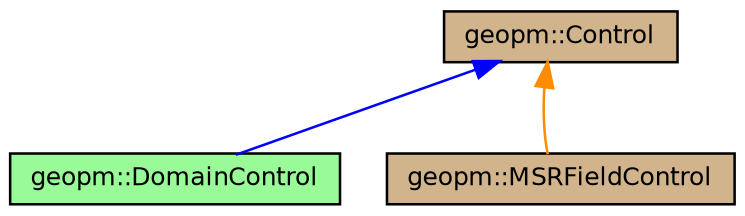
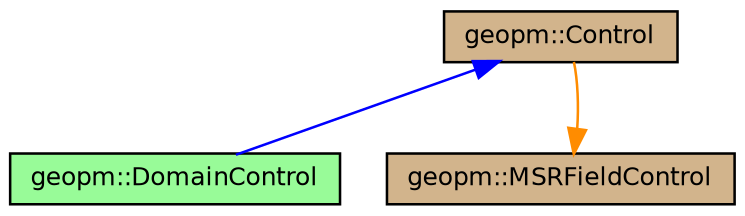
(544, 121) -> (578, 95)
